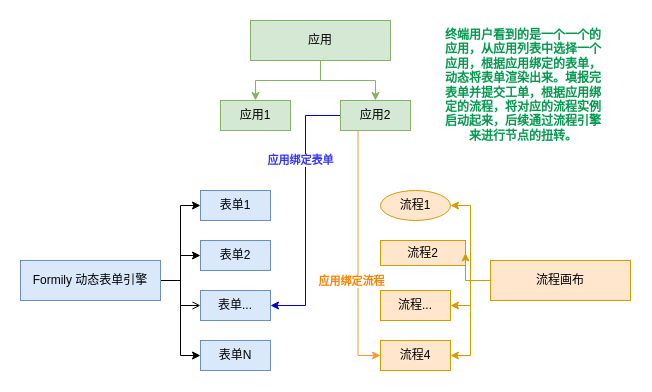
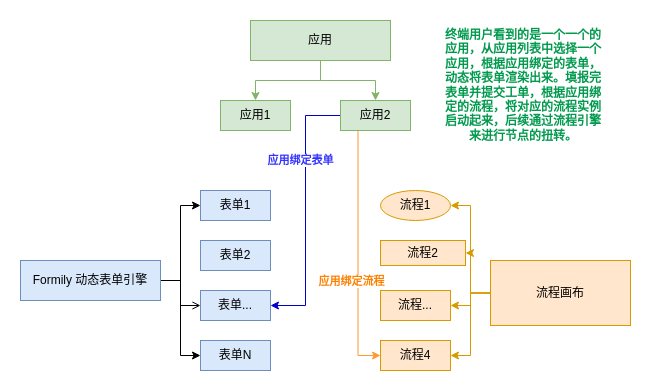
(188, 256) -> none
(561, 281) -> (561, 293)
